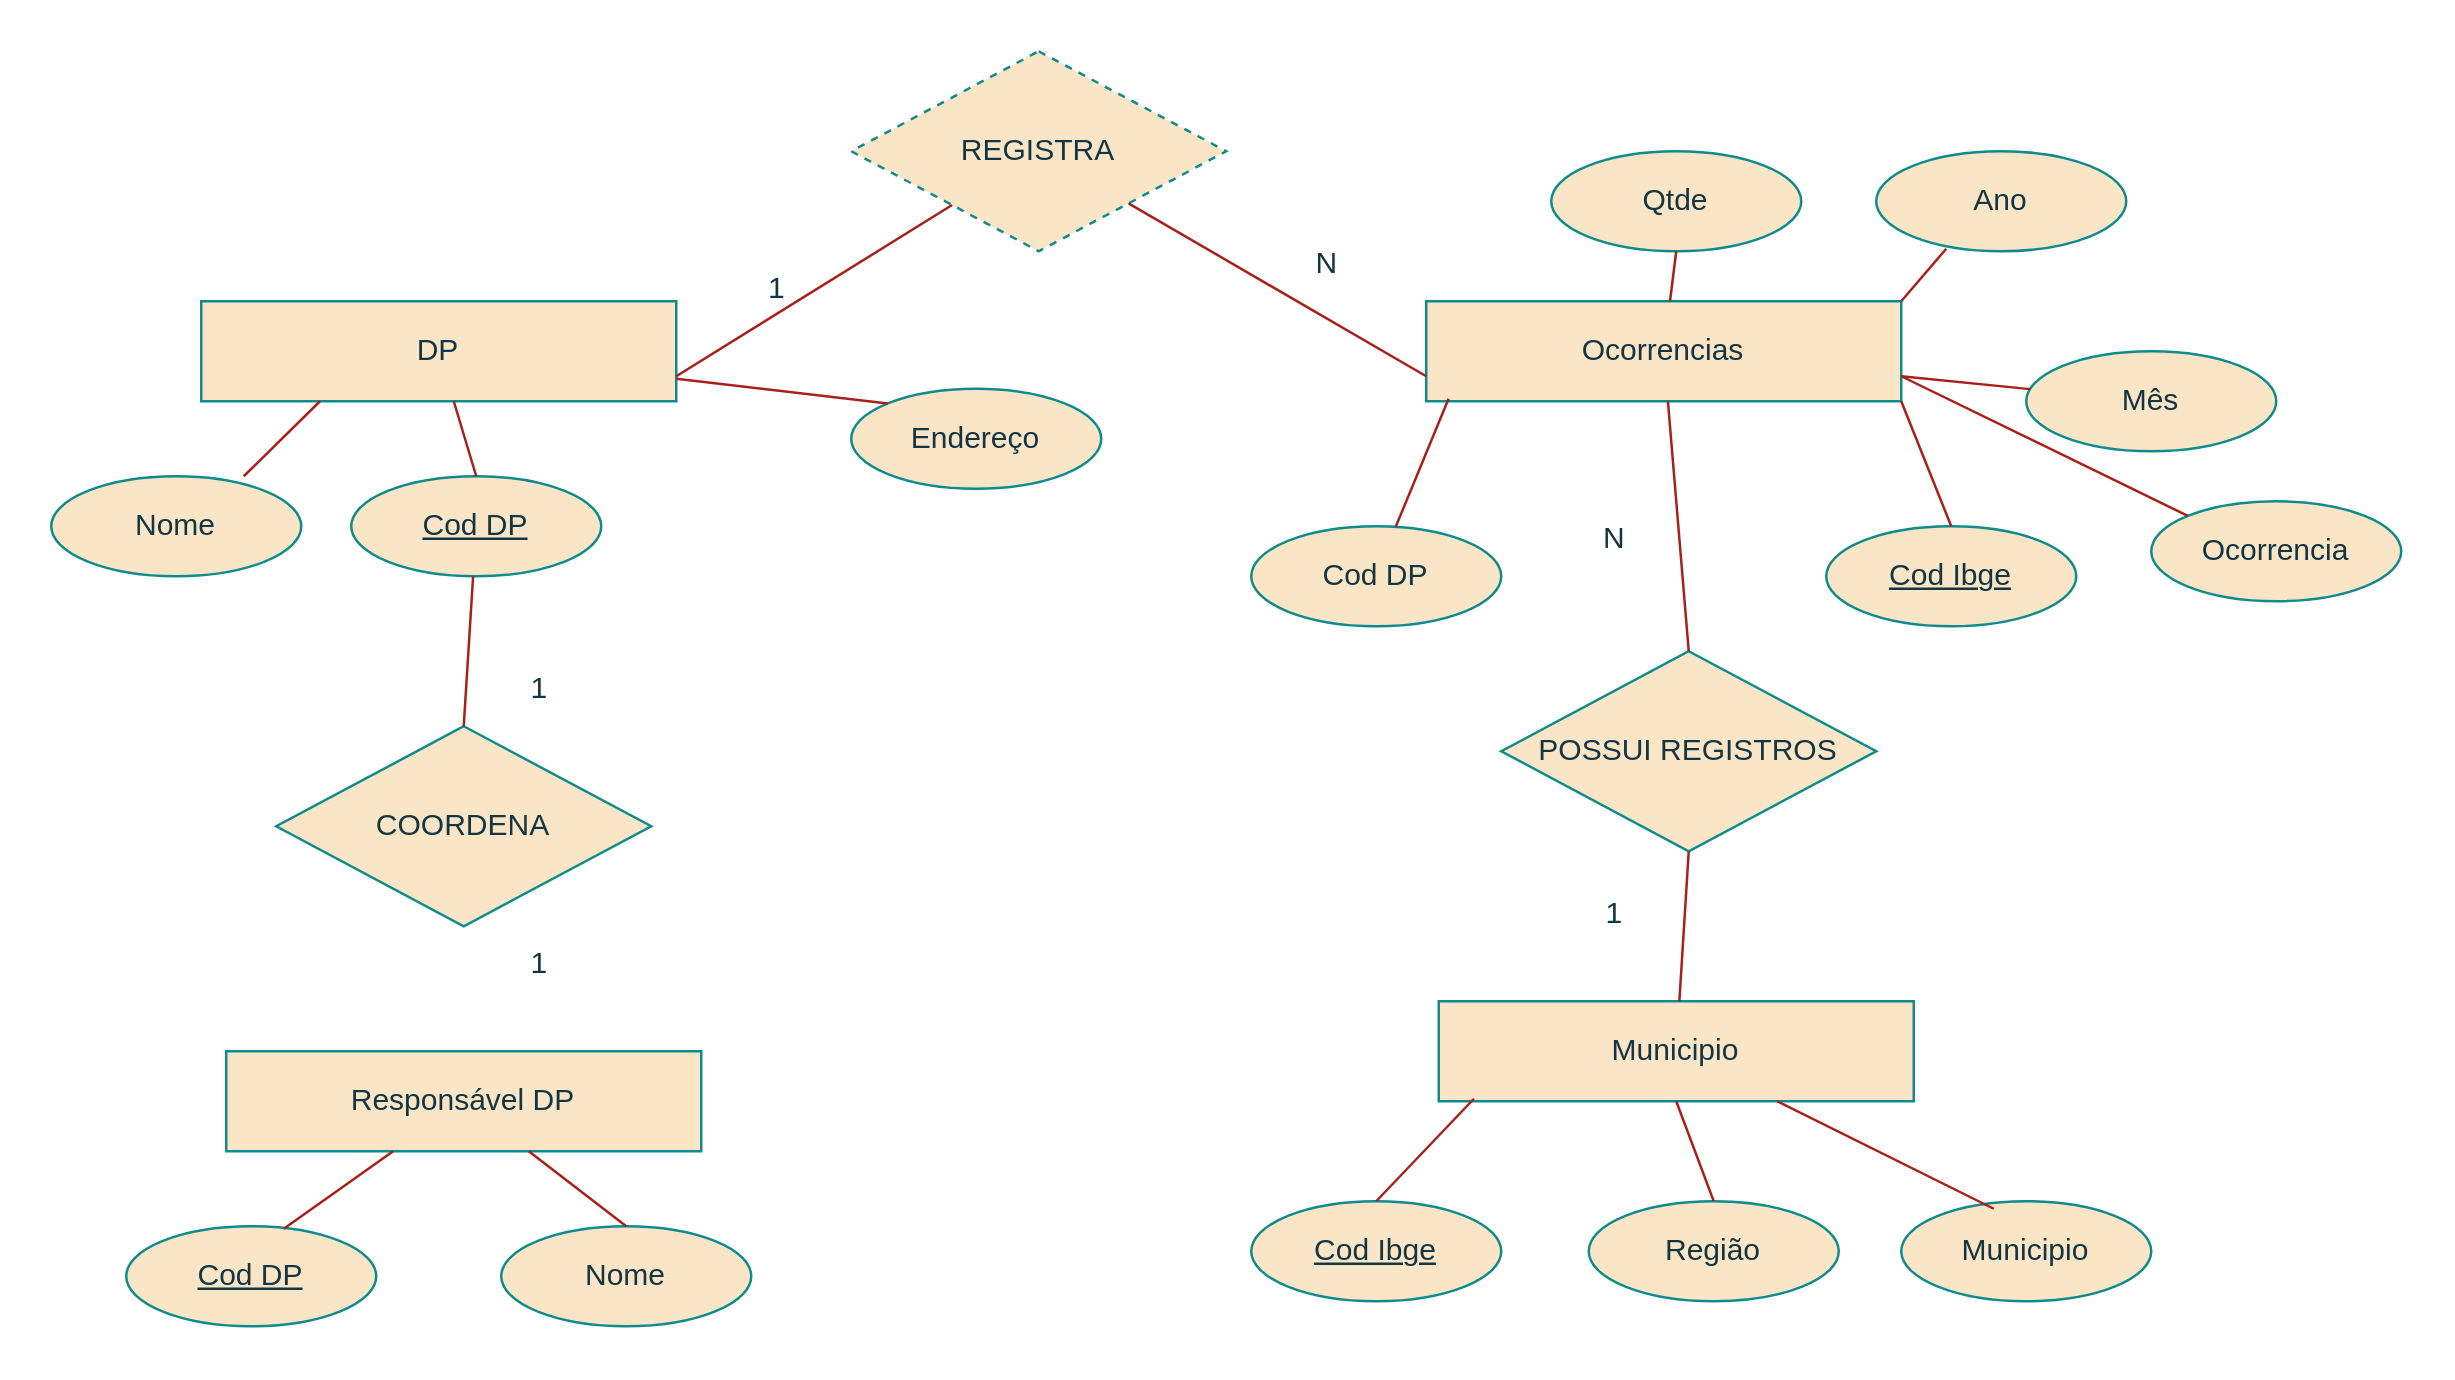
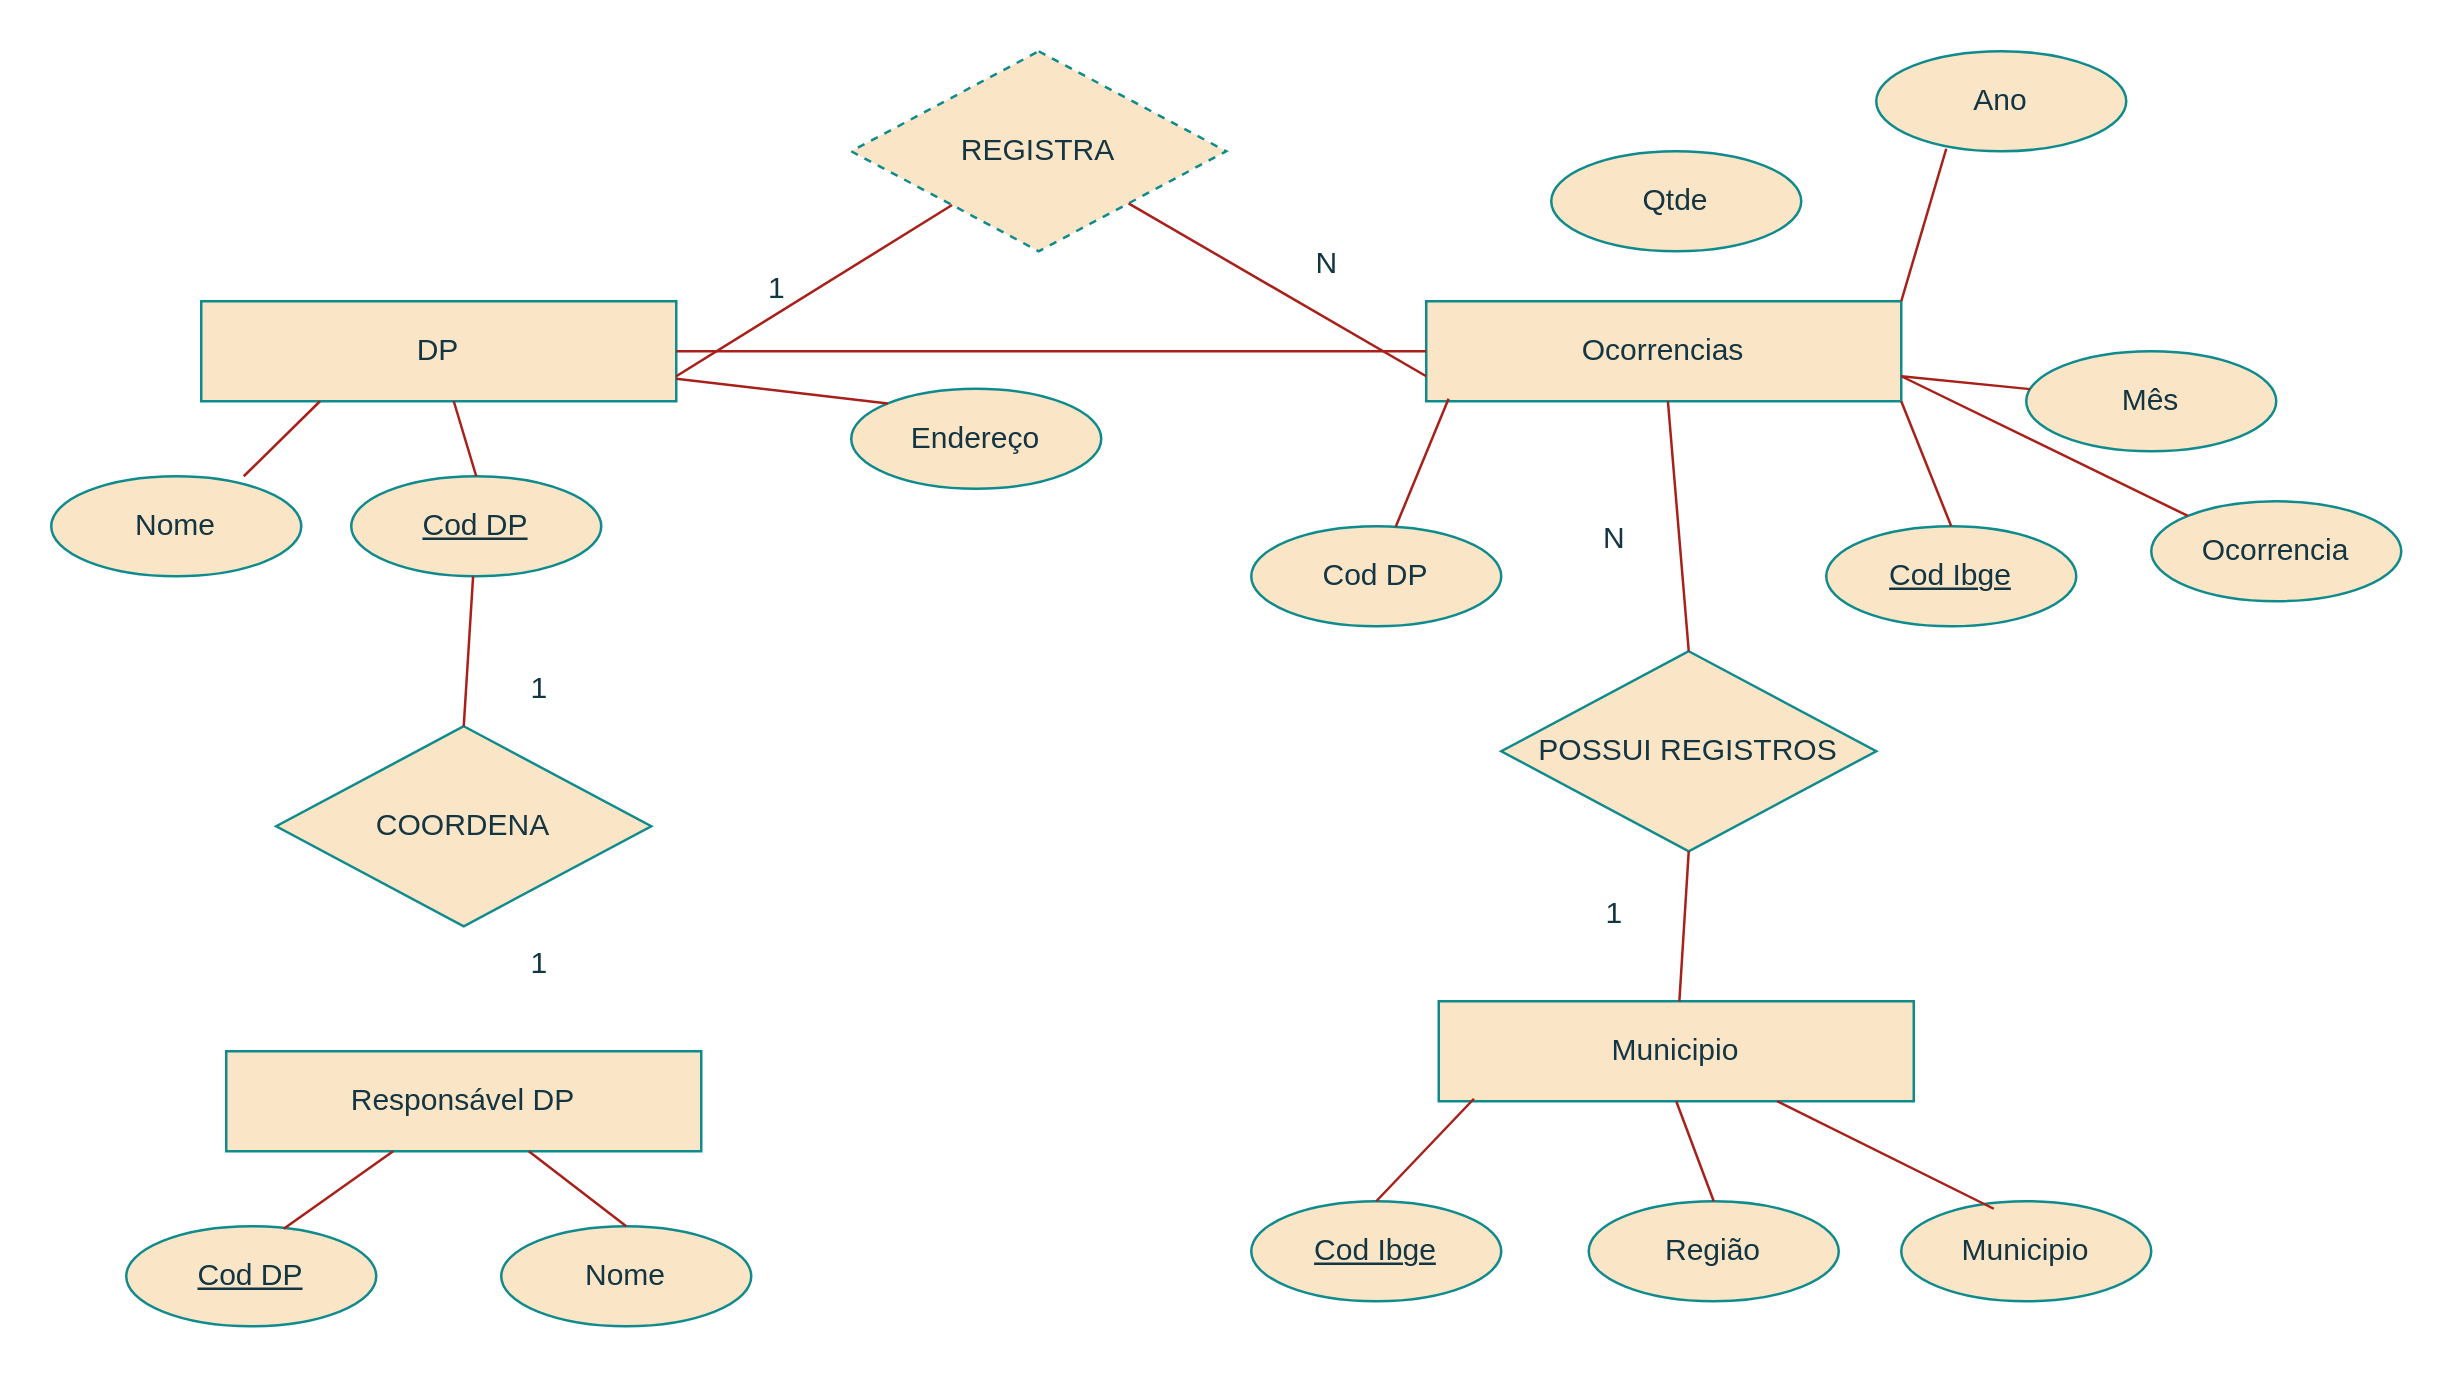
(2001, 201) -> (2001, 101)
(1673, 276) -> (1050, 351)
